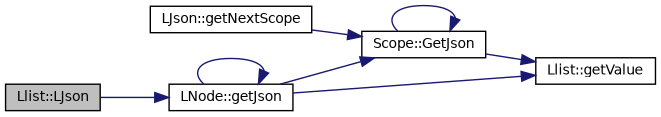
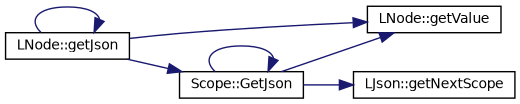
(330, 32) -> (321, 85)
(596, 71) -> (434, 19)
(53, 97) -> none
